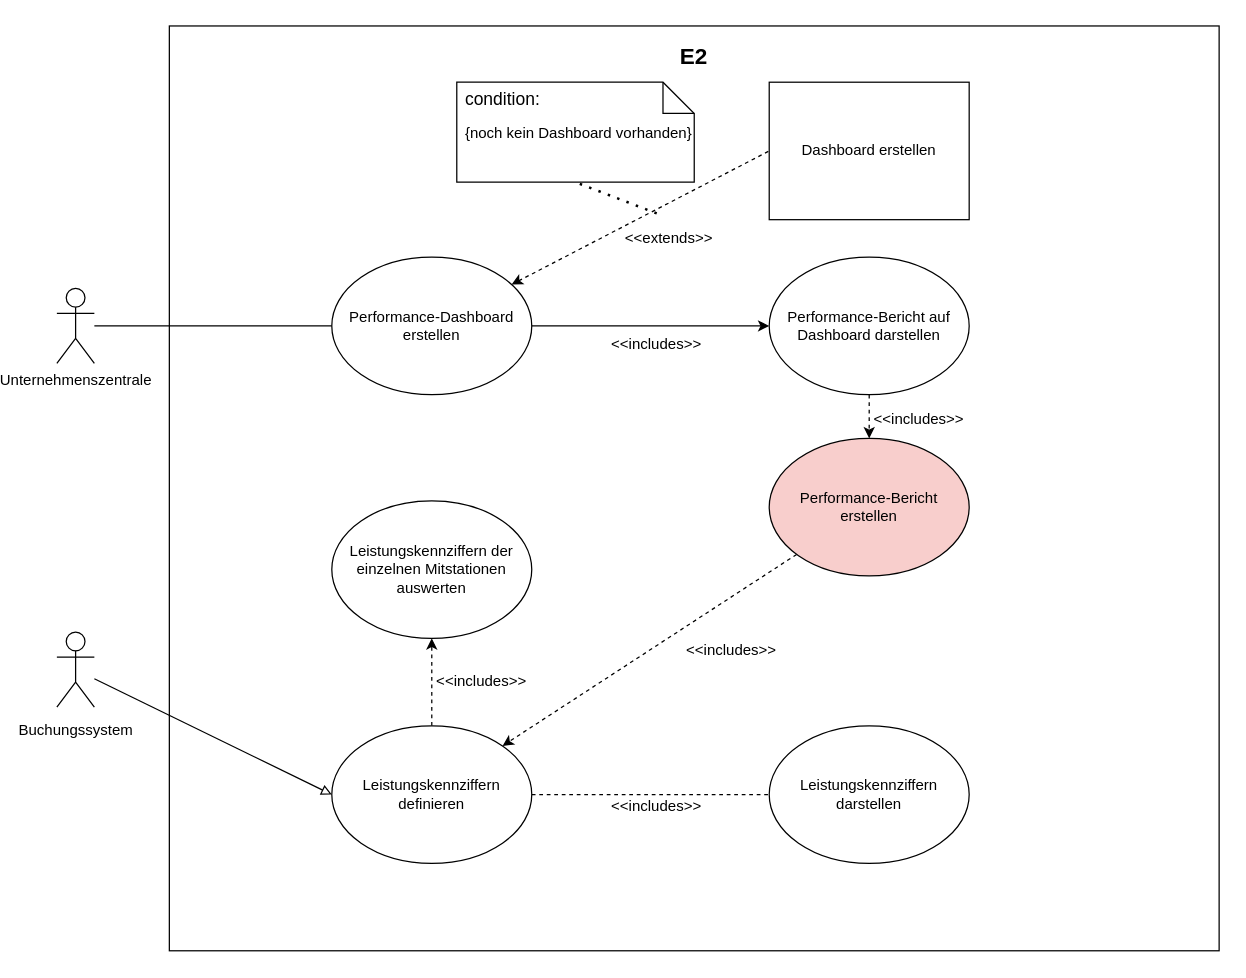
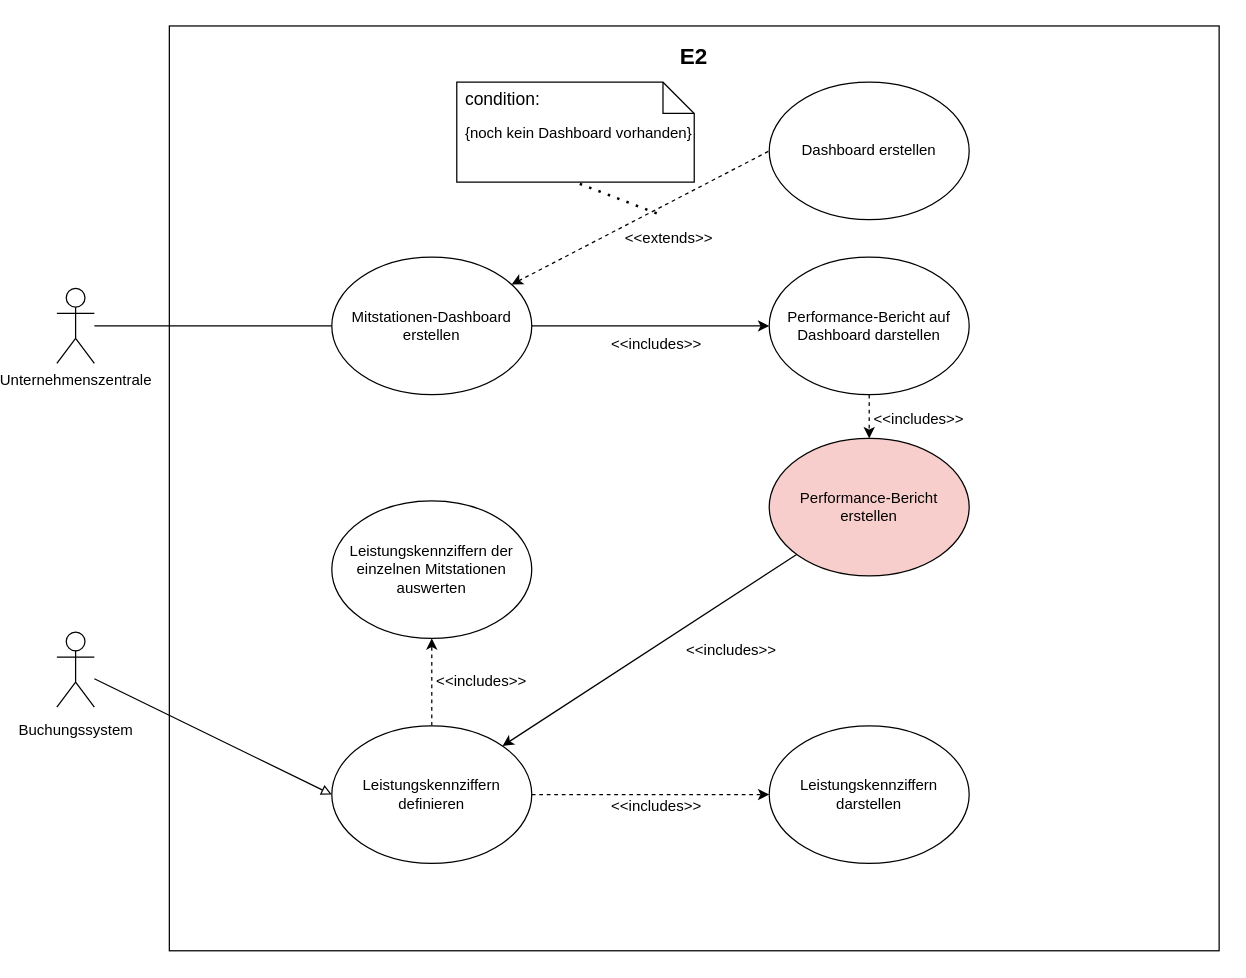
(869, 151) -> (869, 151)
(432, 326) -> (432, 326)
(652, 649) -> (652, 649)
(763, 794) -> (759, 794)
